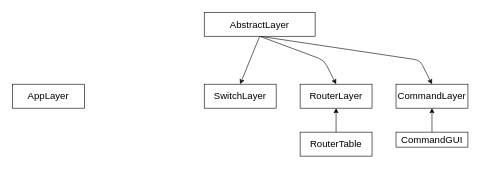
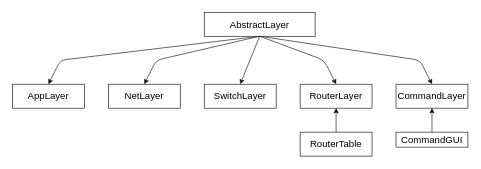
none -> (151, 49)
none -> (195, 51)
none -> (144, 96)
